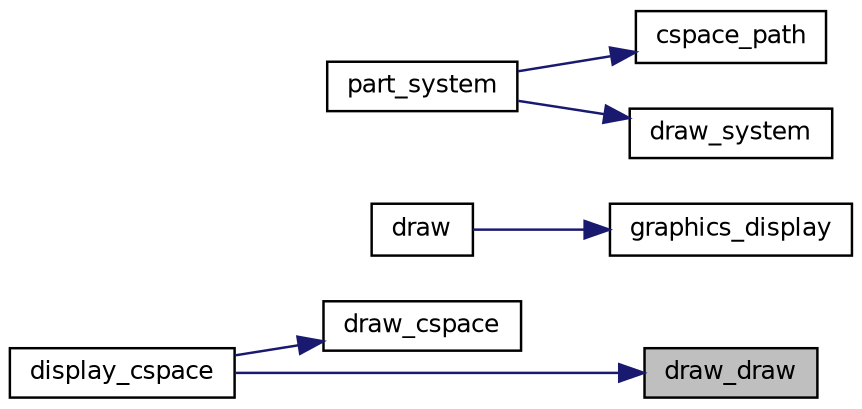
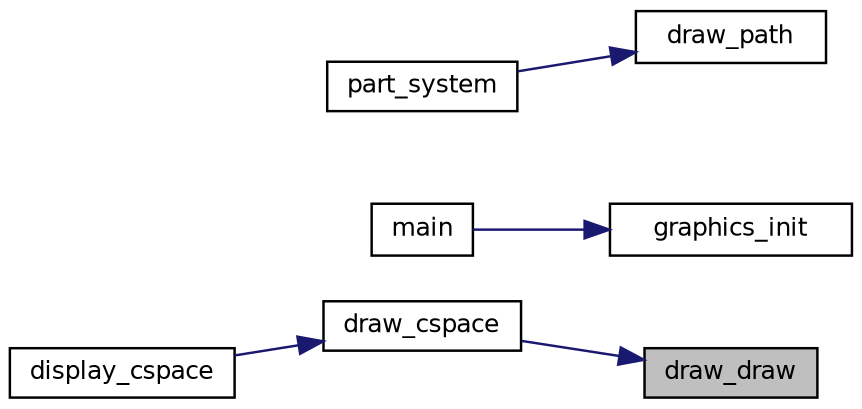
(731, 37) -> (731, 37)
(731, 133) -> none
(422, 230) -> (422, 230)
(731, 230) -> (731, 230)
(427, 373) -> (570, 348)
